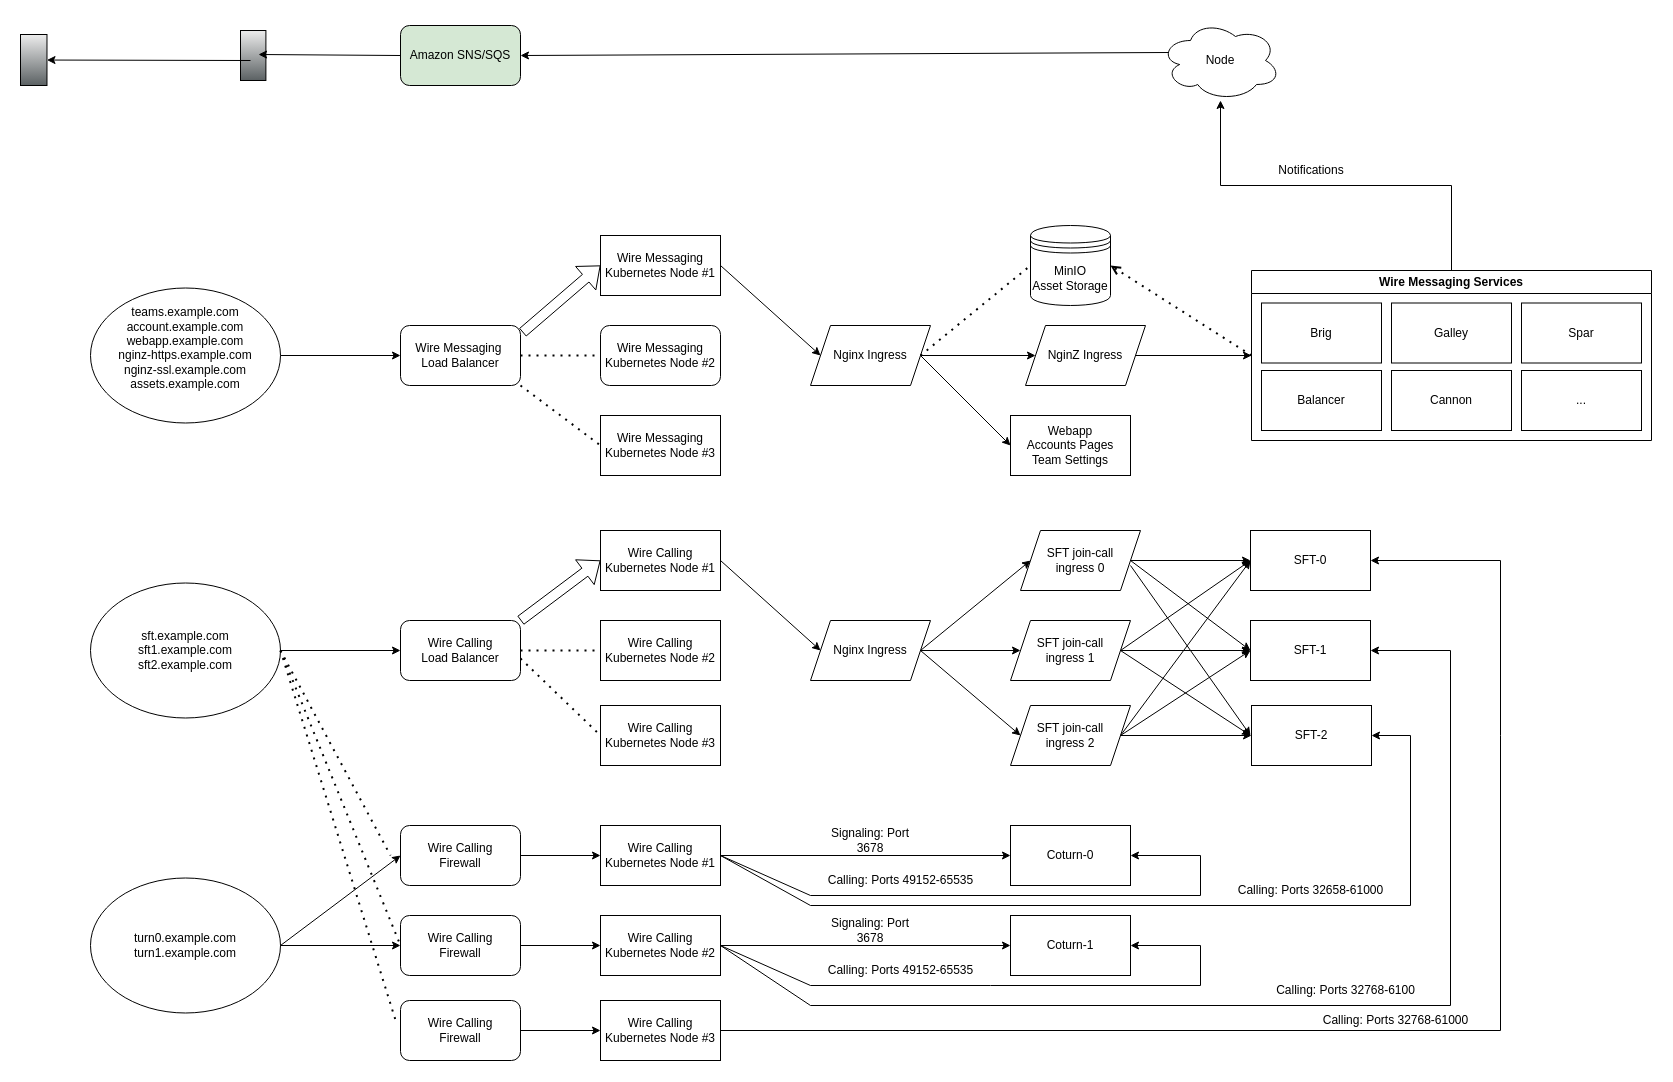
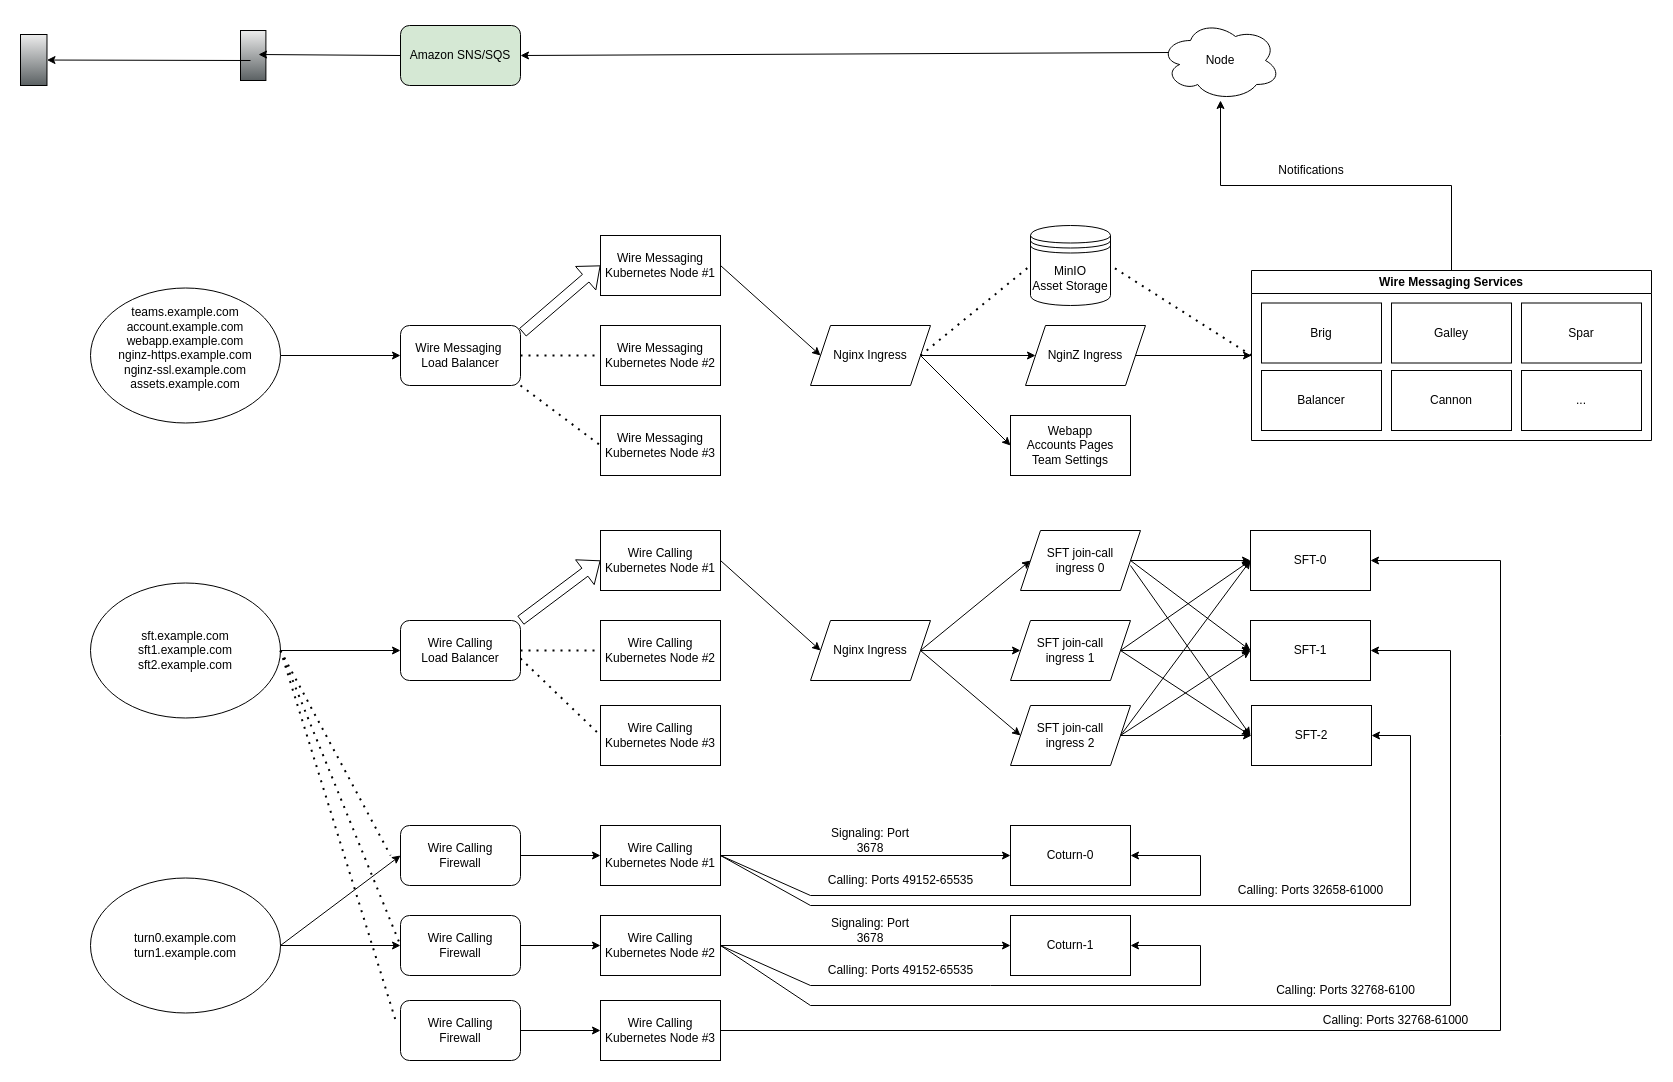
(1117, 270) -> (1115, 268)
(661, 356) -> (661, 356)
